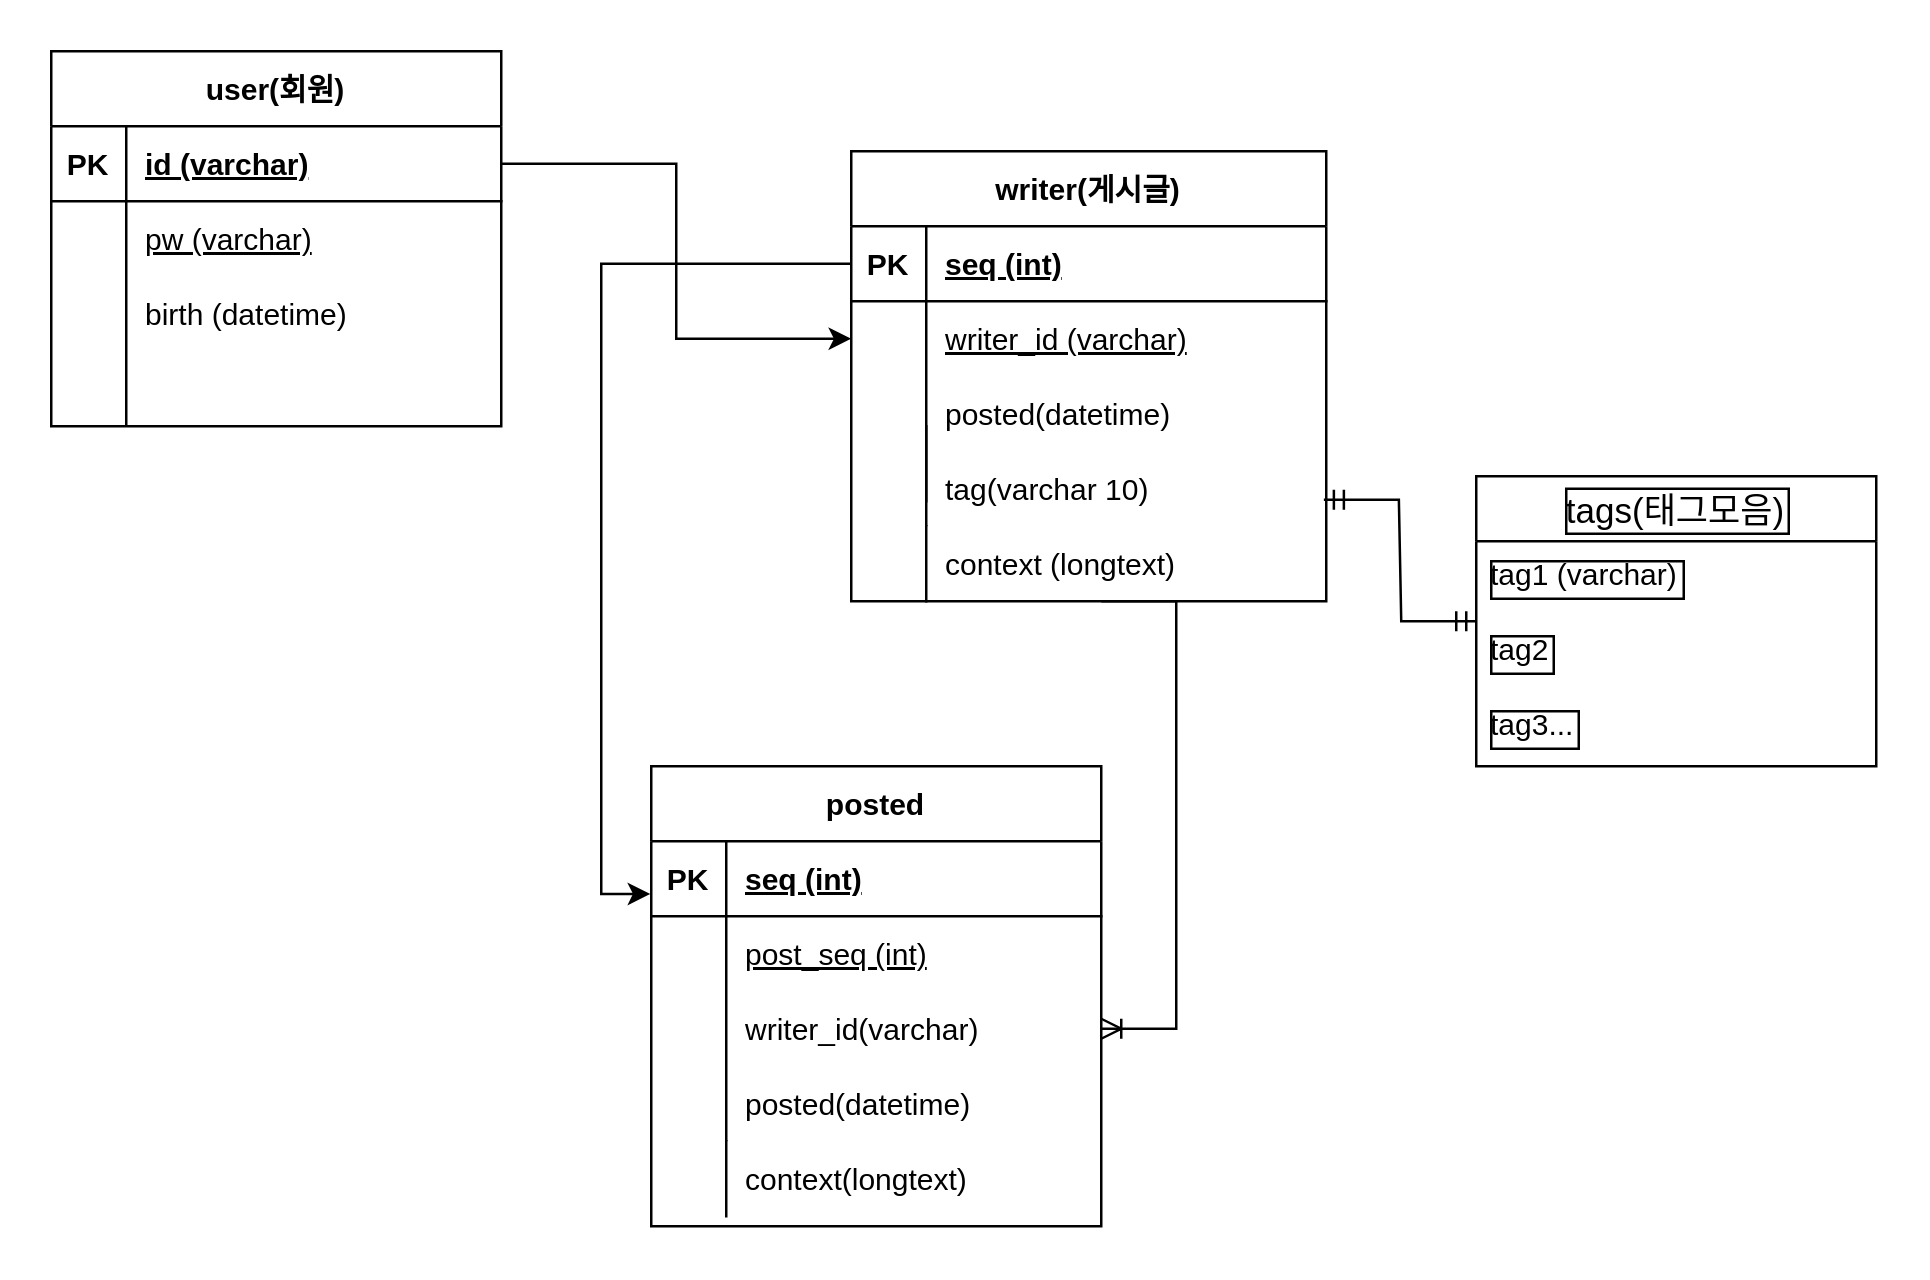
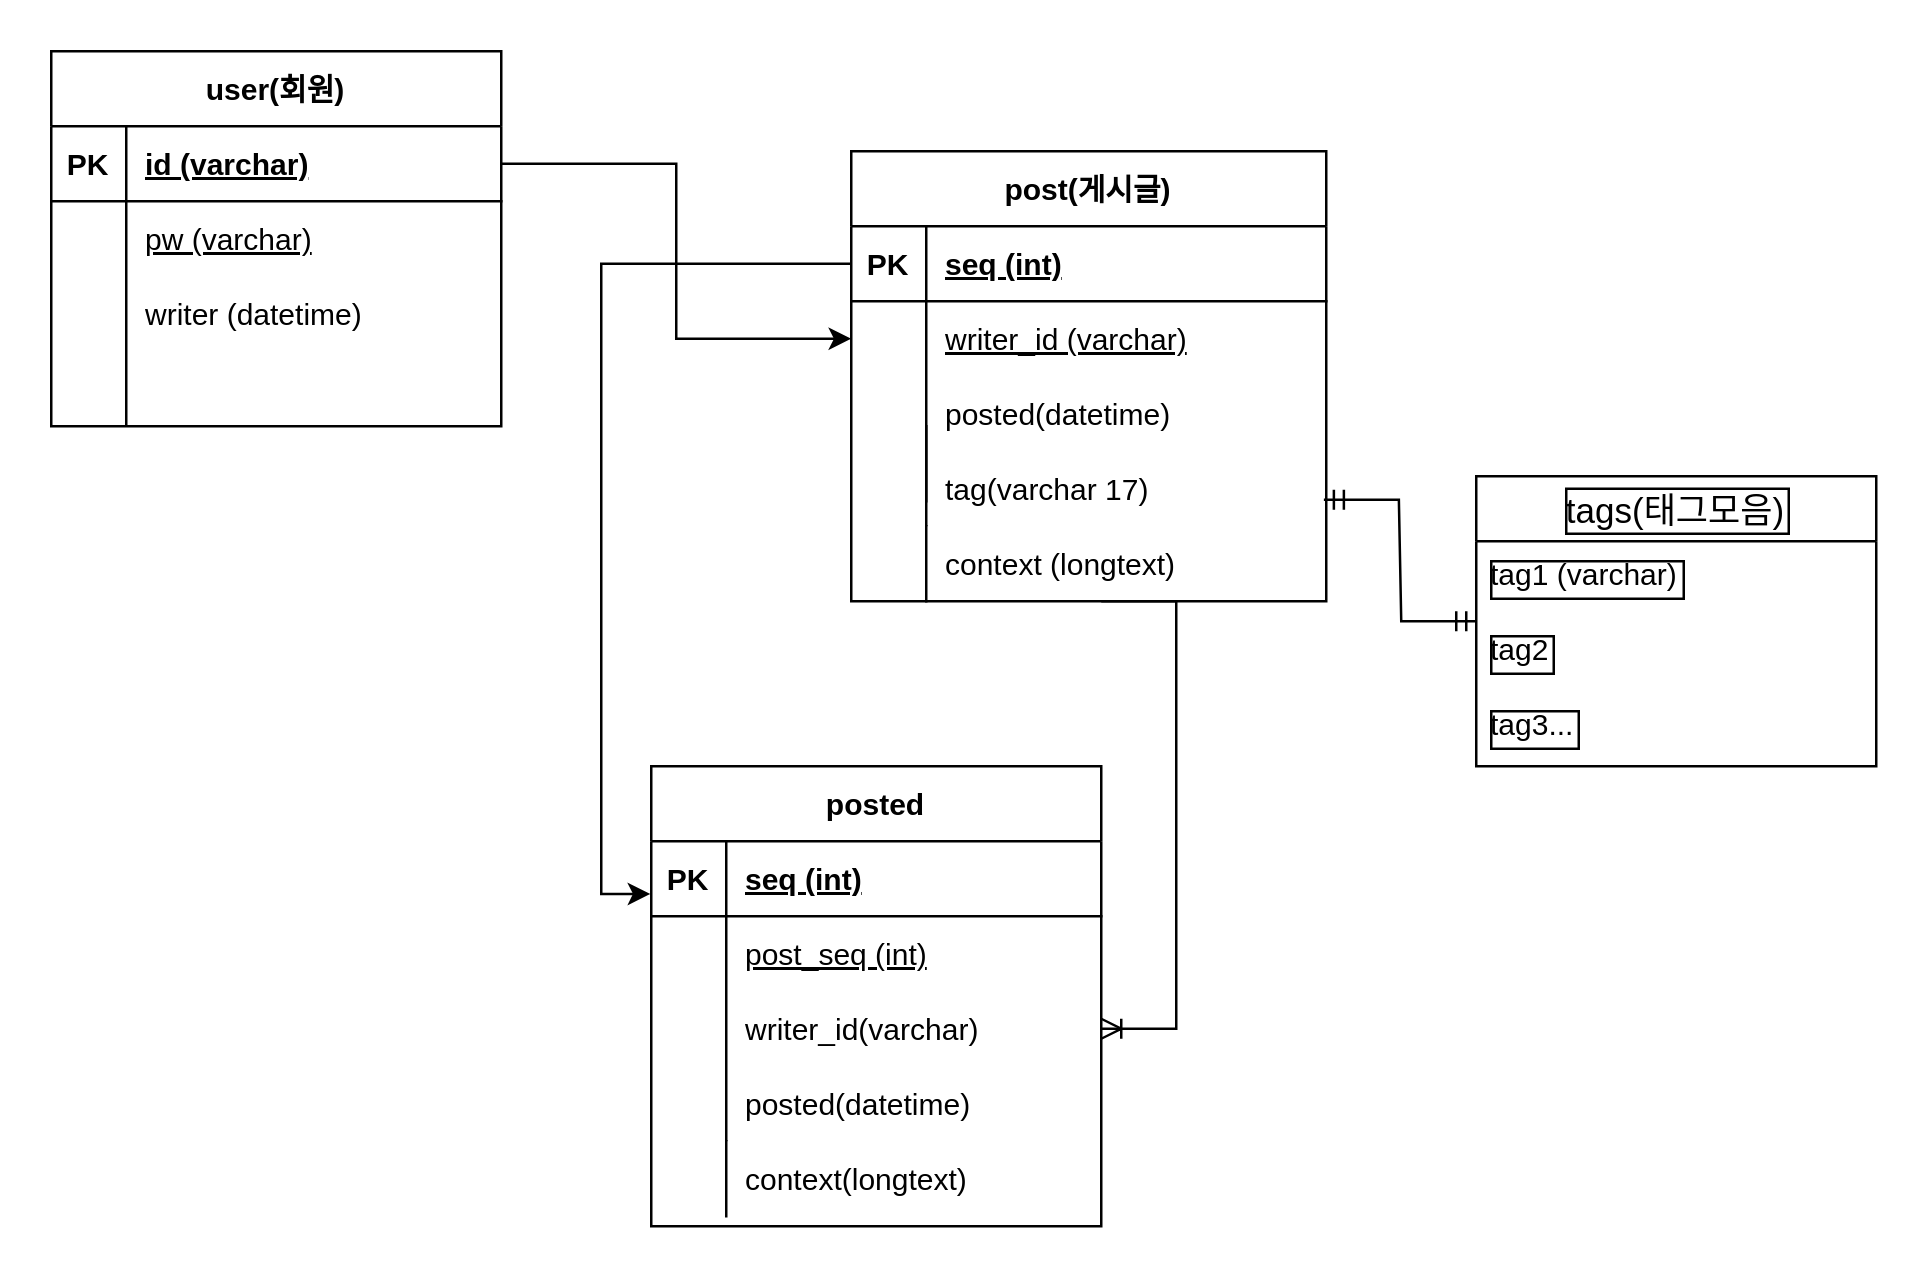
(1088, 190) -> (1088, 190)
(268, 315) -> (276, 315)
(1067, 490) -> (1067, 490)
